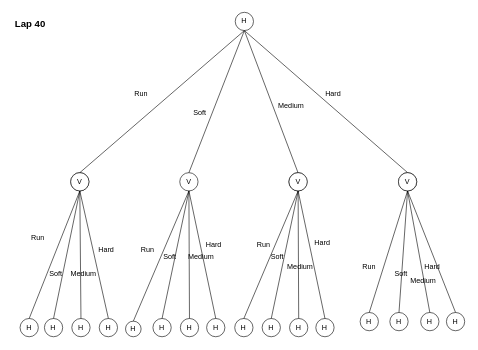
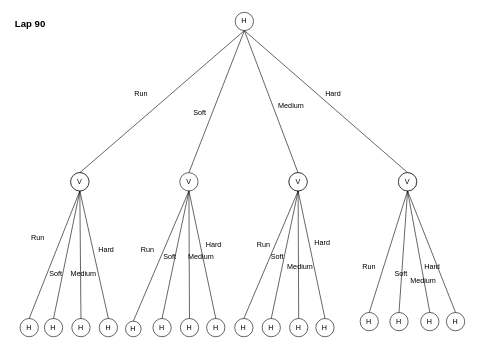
(30, 24) -> (30, 24)
